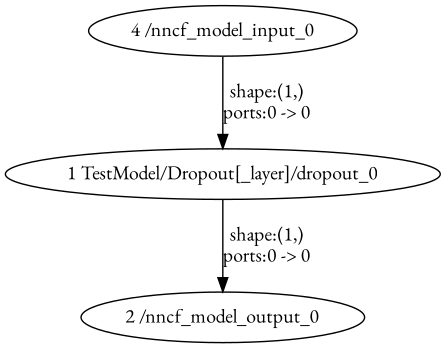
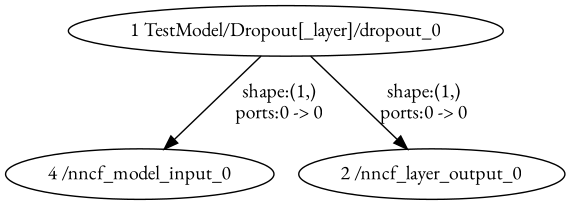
(223, 95) -> (218, 98)
(223, 317) -> (432, 174)
